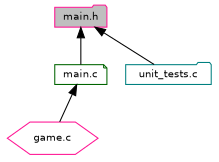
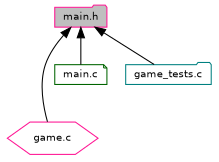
(168, 75) -> (168, 75)
(66, 108) -> (43, 76)
